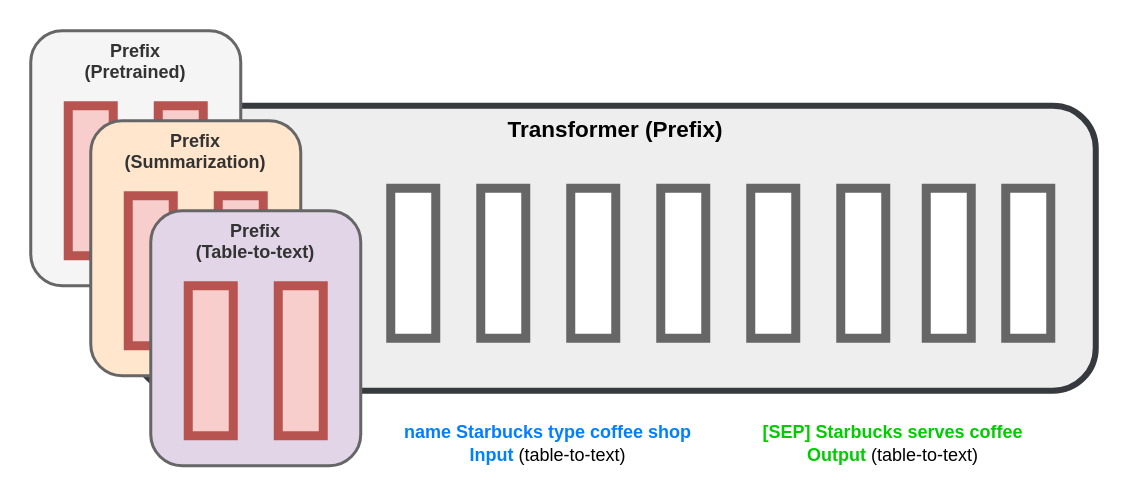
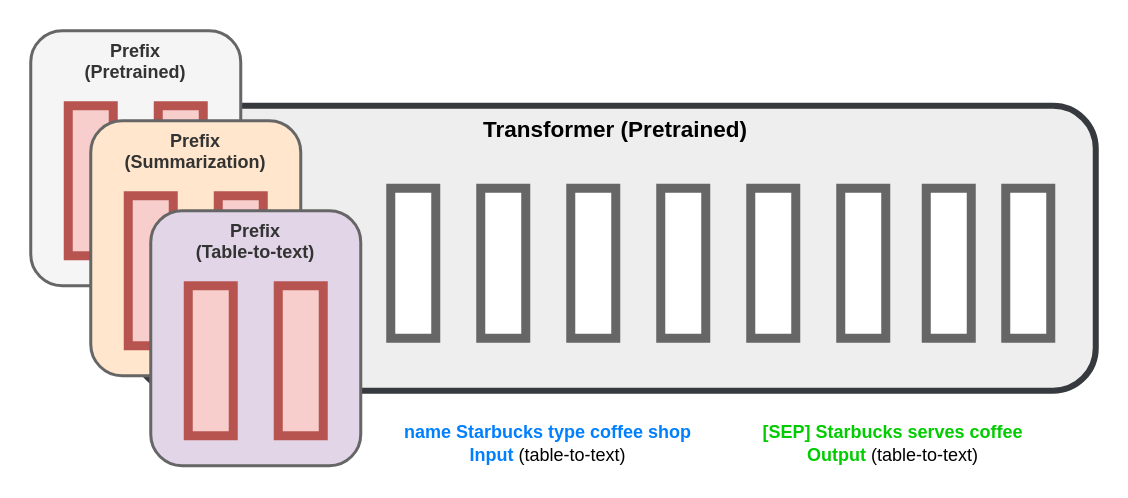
(616, 127) -> (616, 127)
